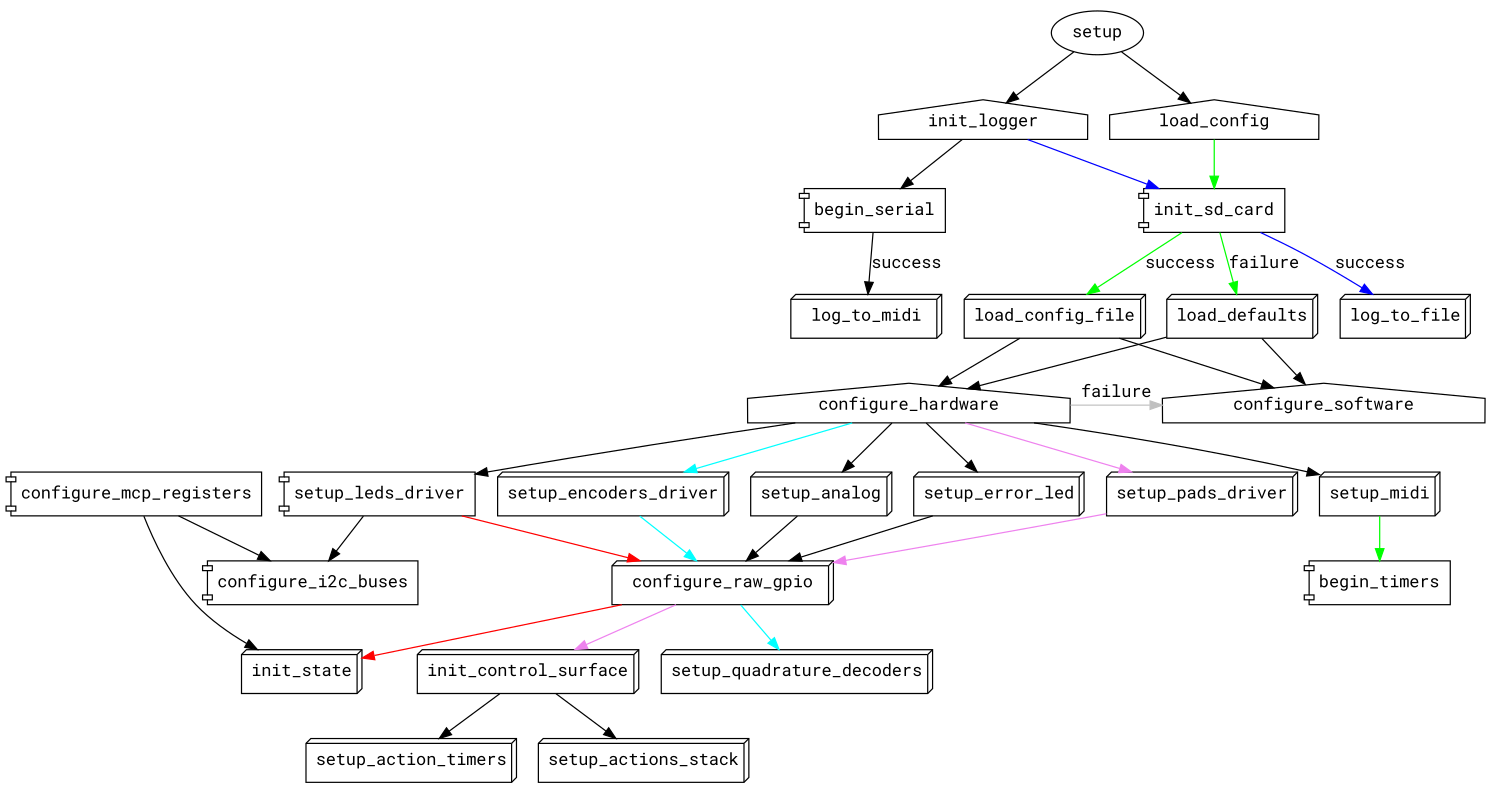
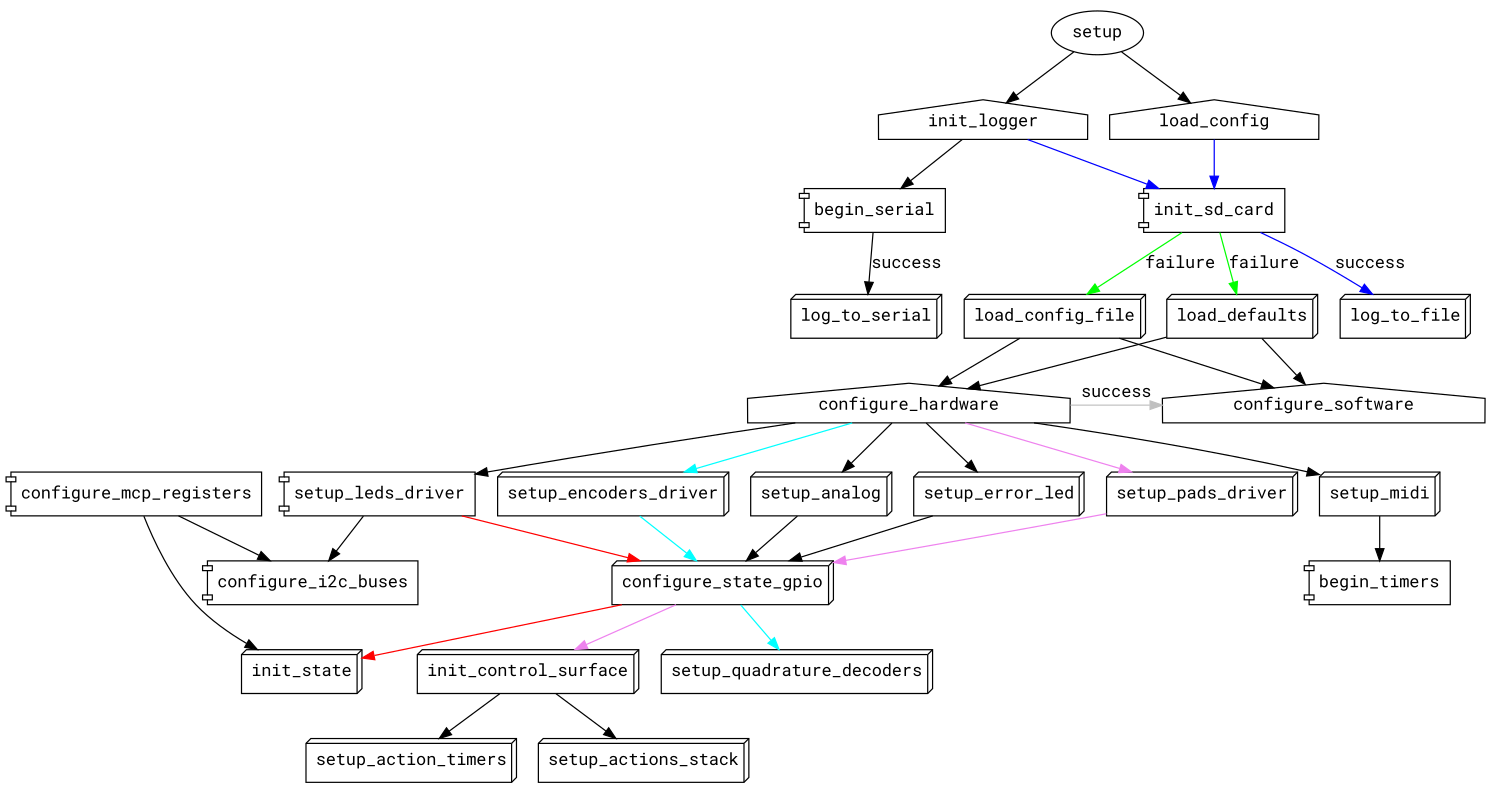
(1214, 158) -> (1214, 158)
(1180, 263) -> (1180, 263)
(866, 316) -> (866, 316)
(1116, 392) -> (1116, 392)
(1380, 532) -> (1380, 532)
(723, 583) -> (723, 583)
